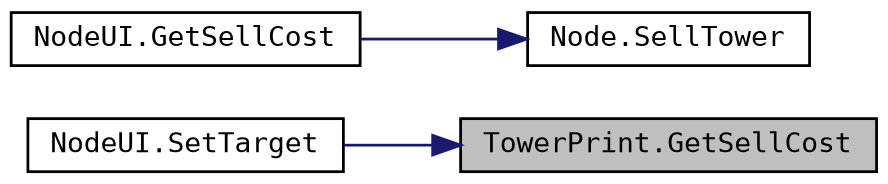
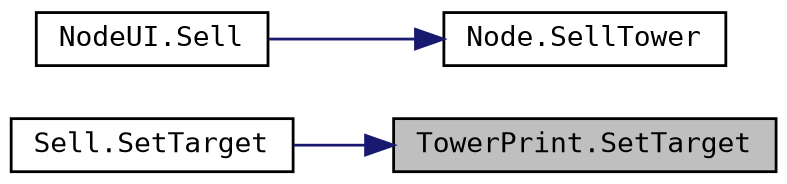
(186, 39) -> (152, 39)
(186, 145) -> (152, 145)
(669, 145) -> (585, 145)
